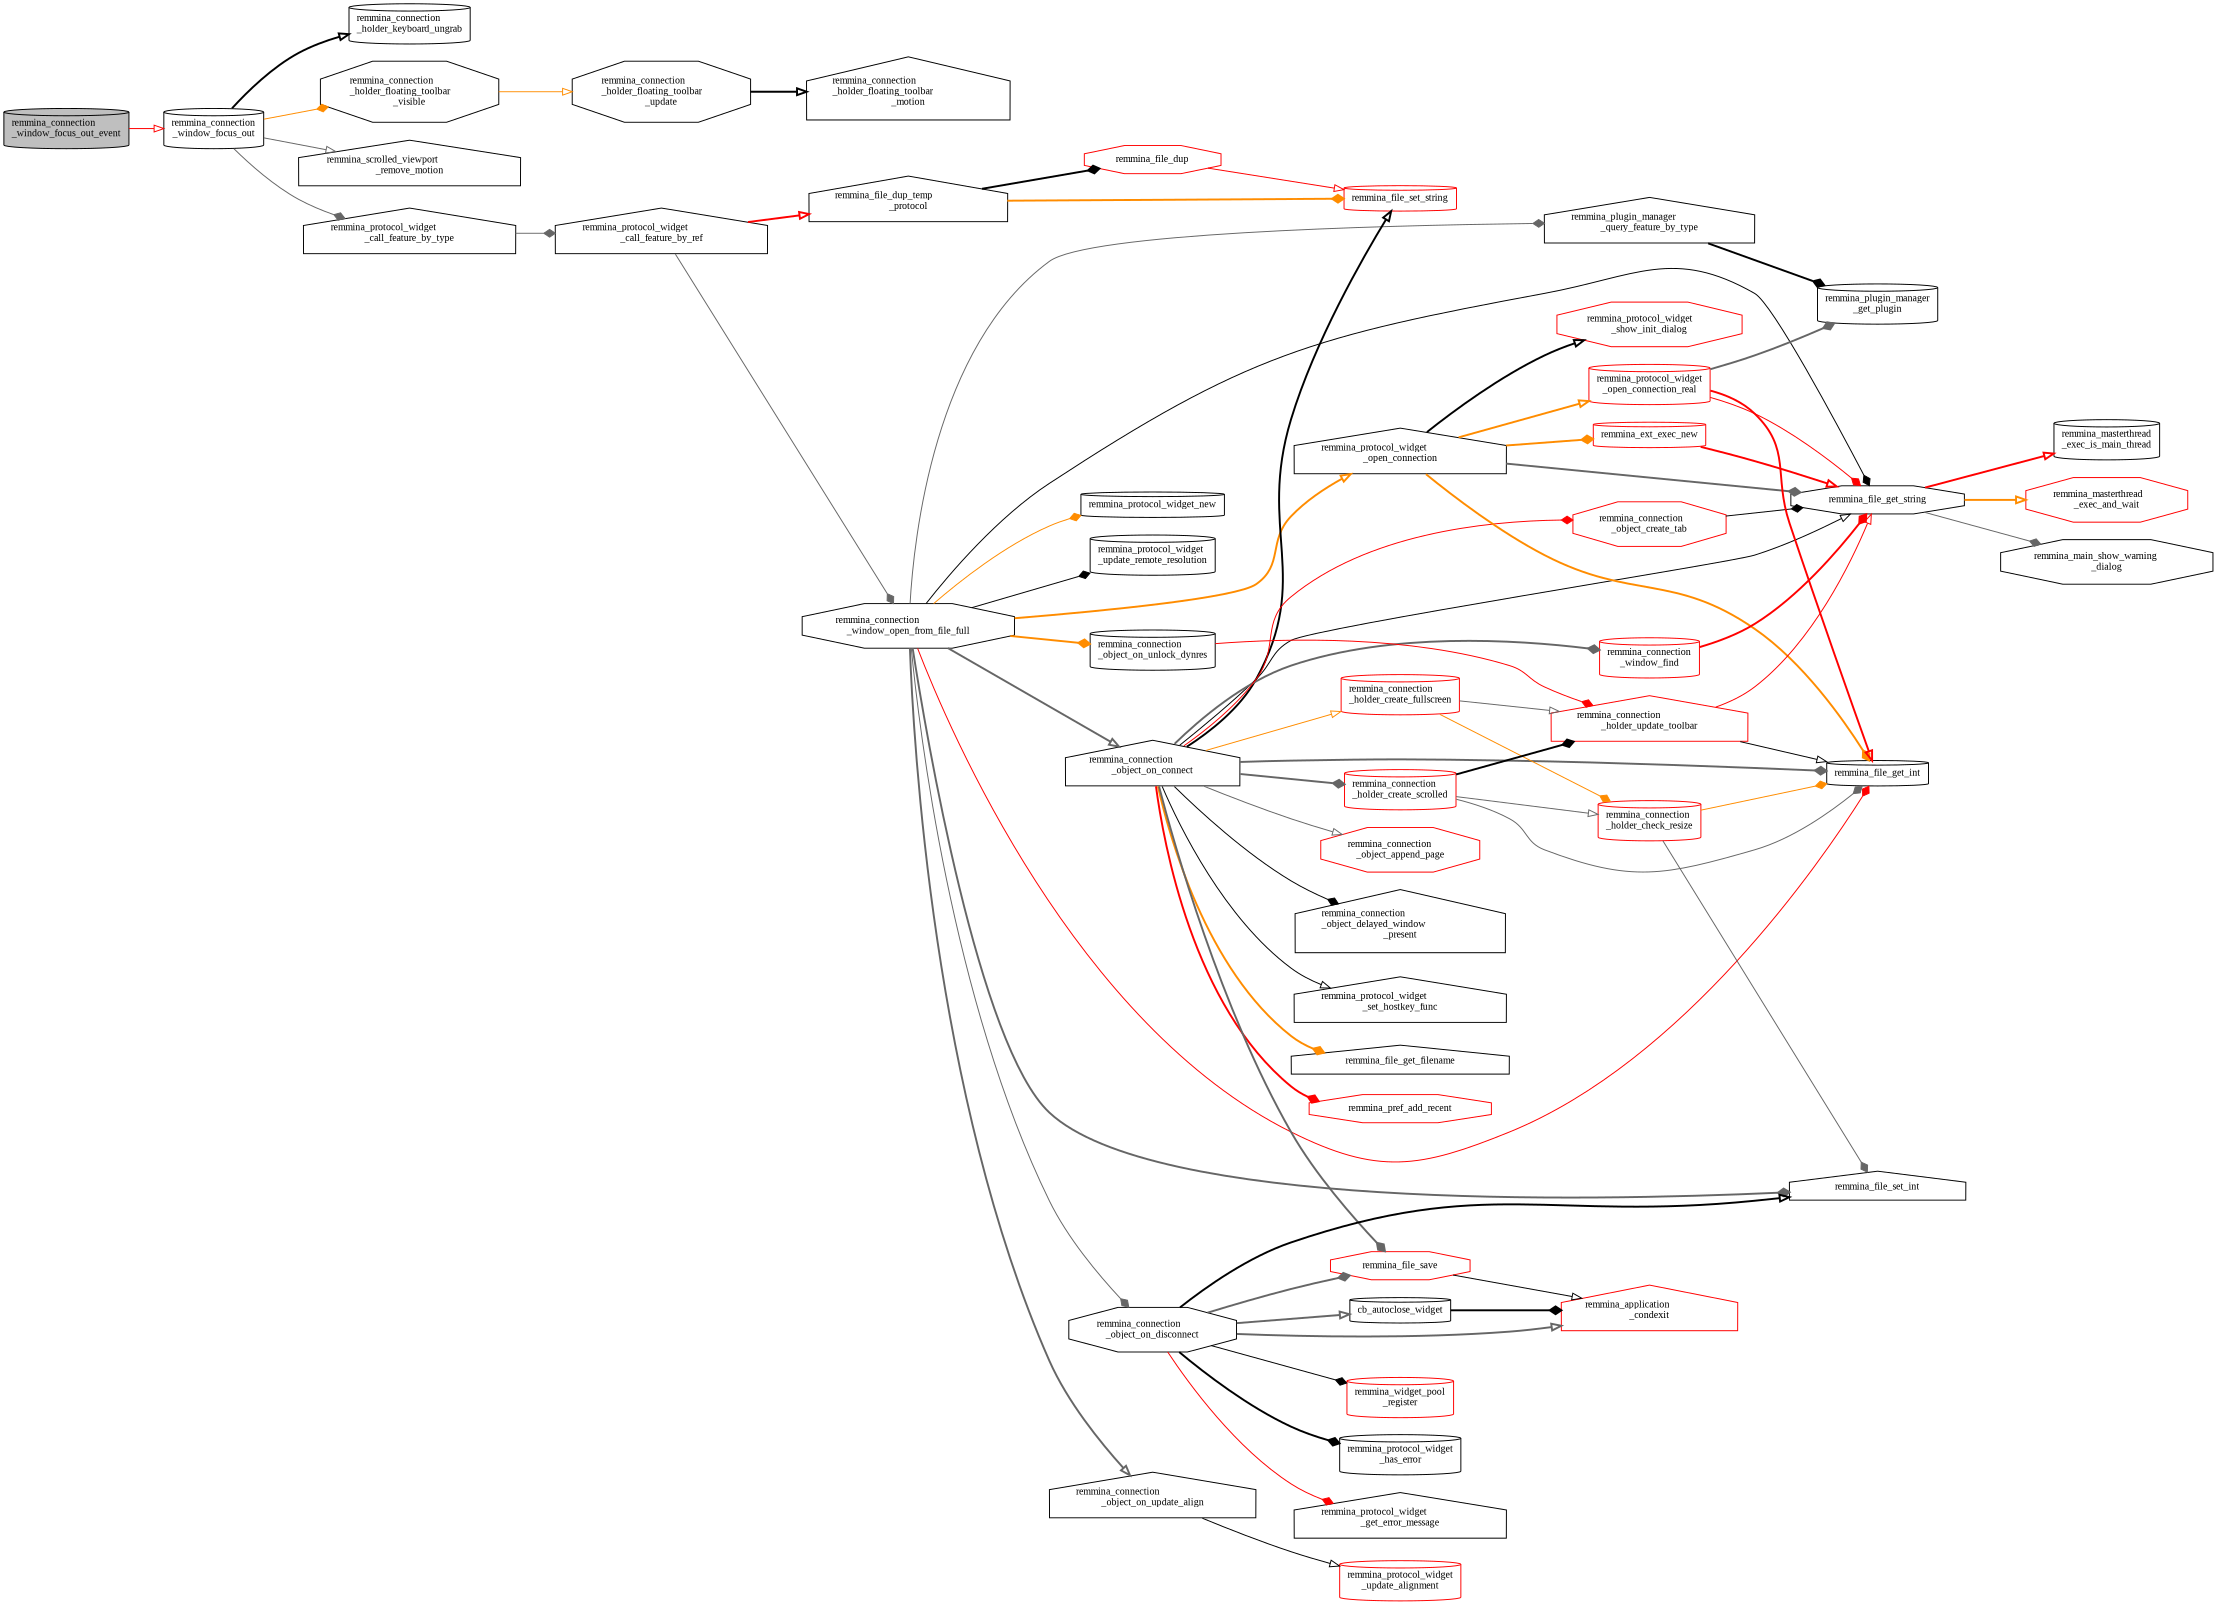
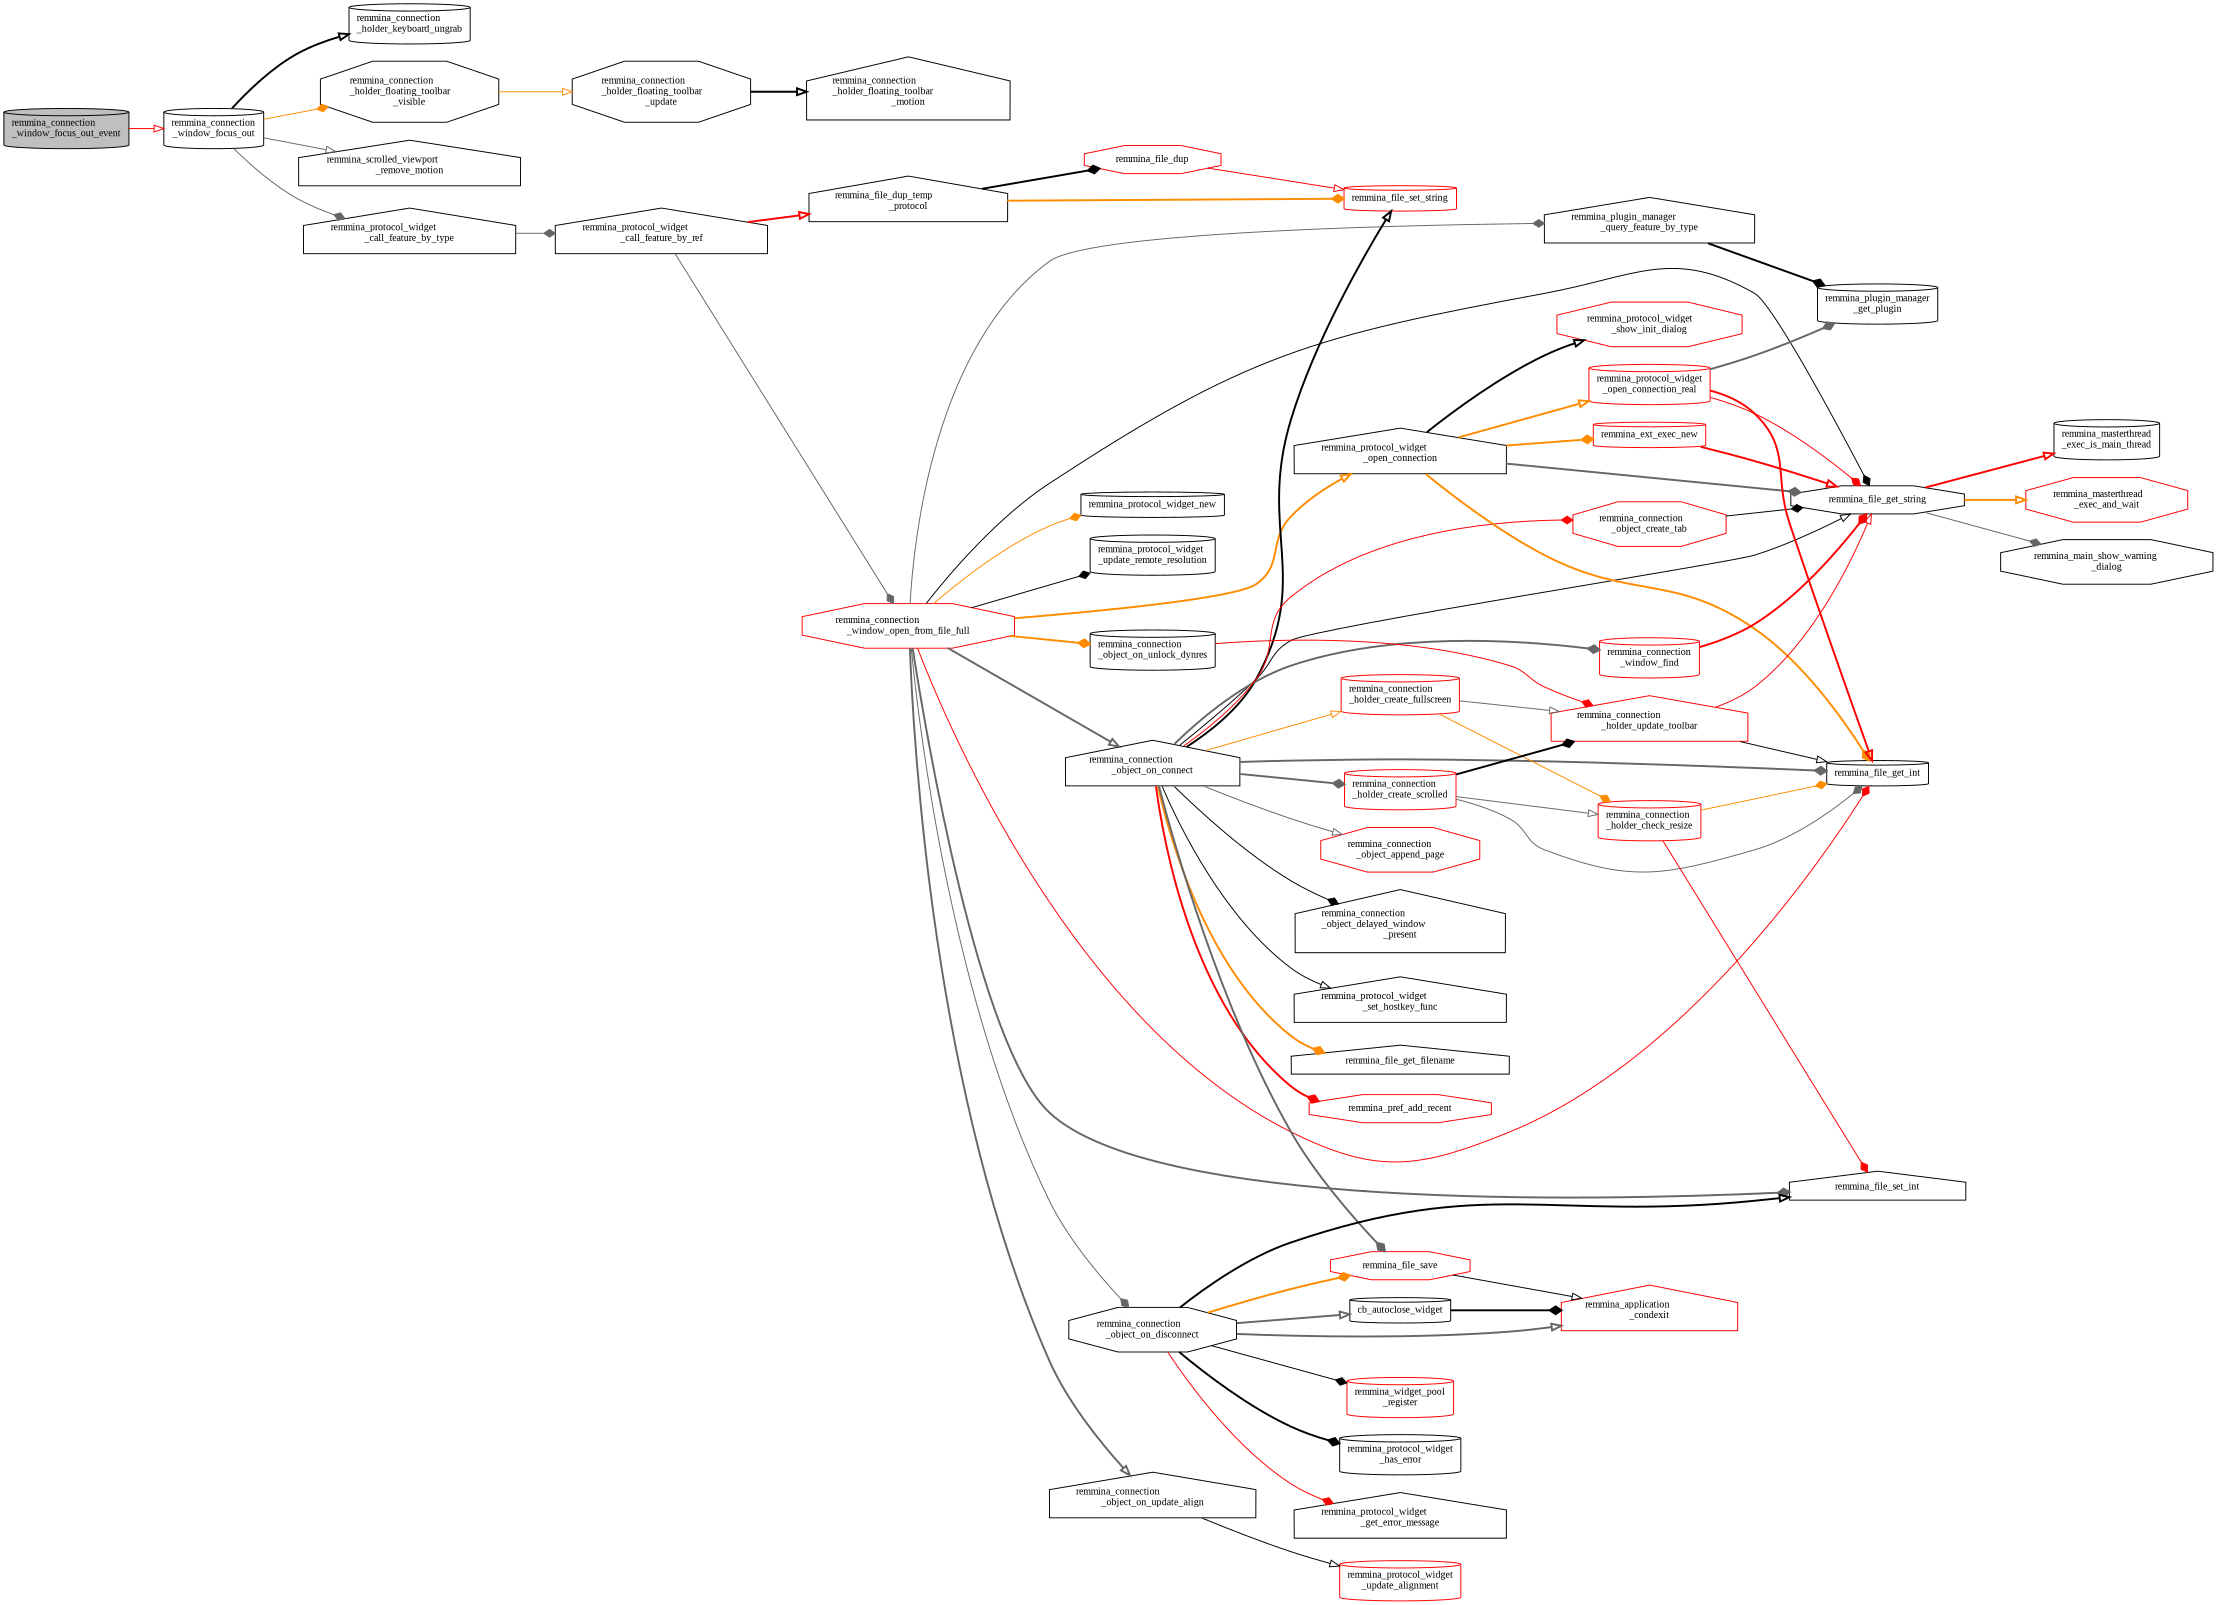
(908, 626) -> (908, 626)
(1762, 1002) -> (1762, 1002)
(1272, 1294) -> (1272, 1294)
